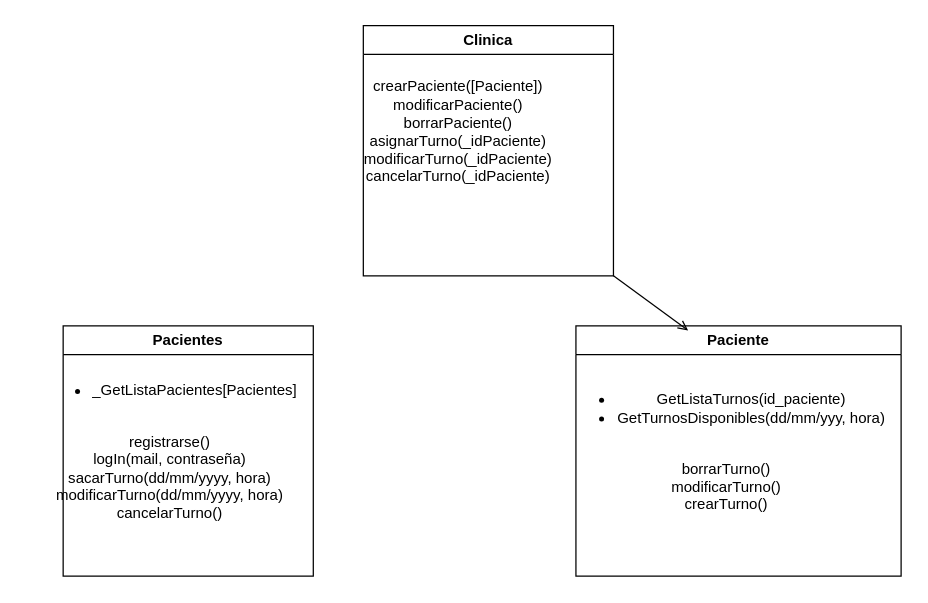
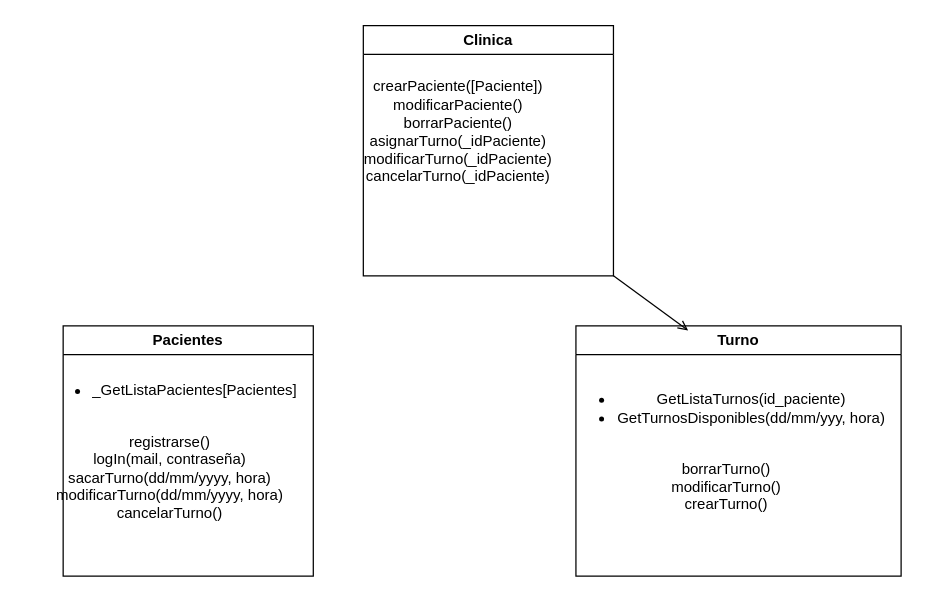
(738, 341) -> (738, 341)
